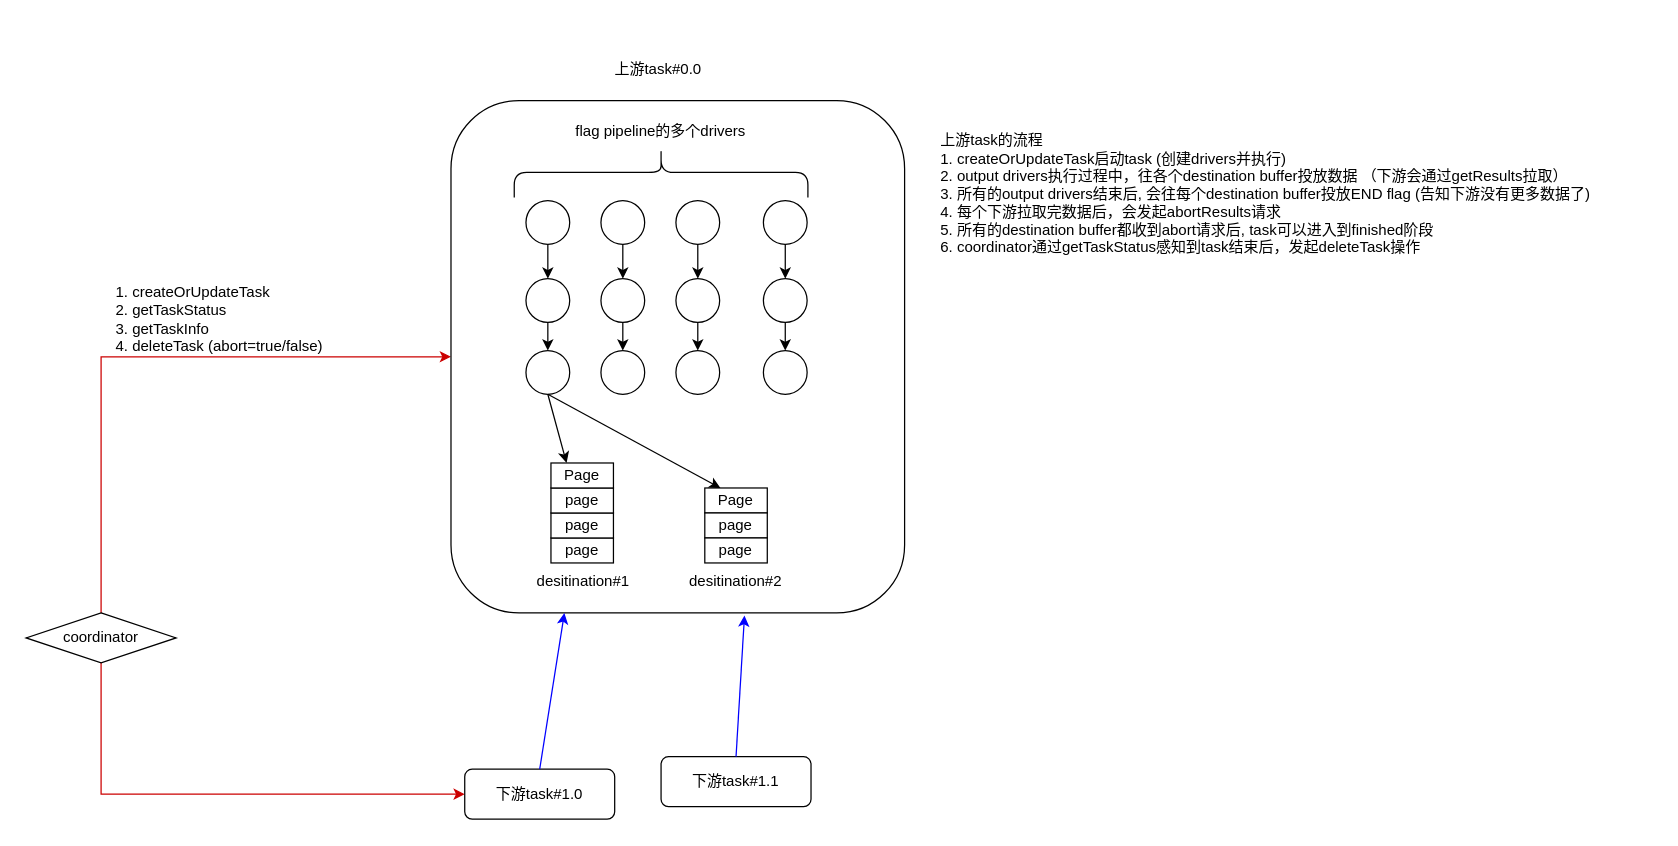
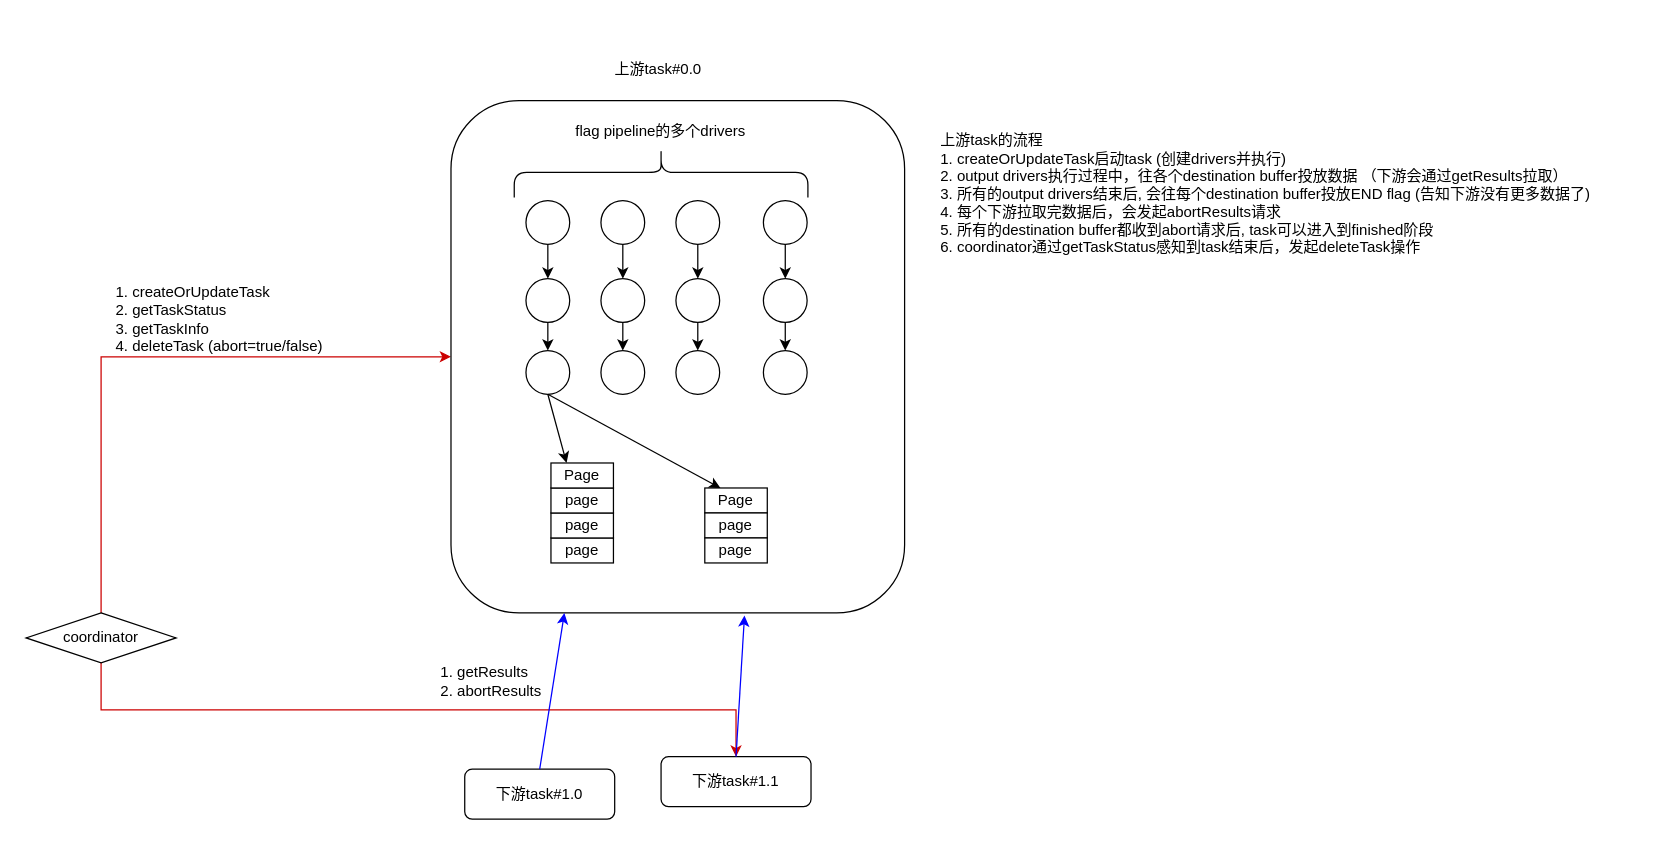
(583, 582) -> none
(736, 582) -> none
none -> (494, 682)
(235, 794) -> (416, 710)
